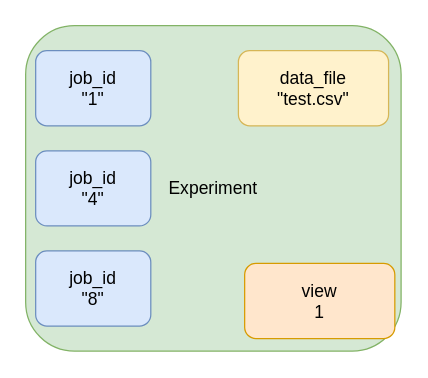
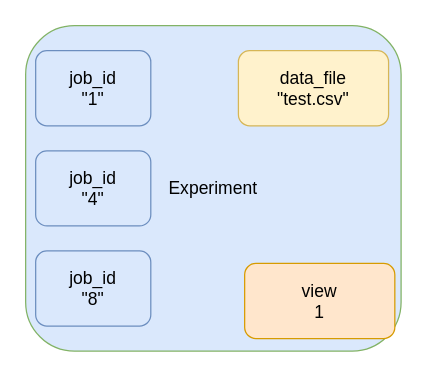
(213, 188) -> (213, 188)
